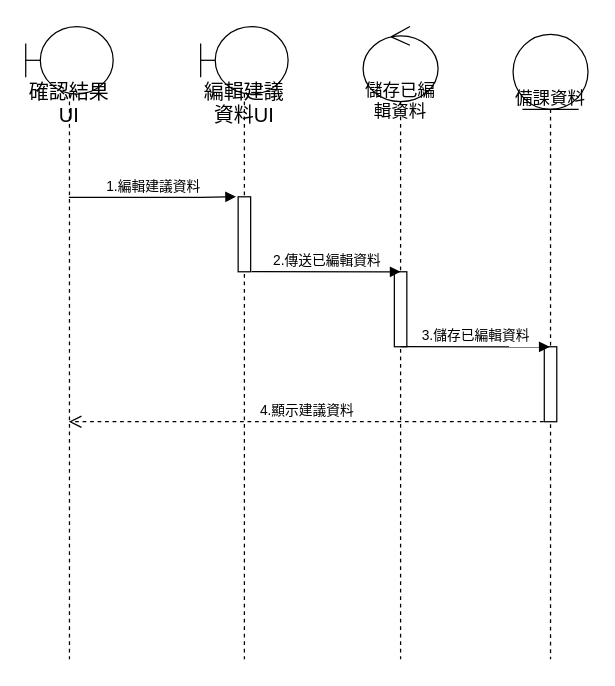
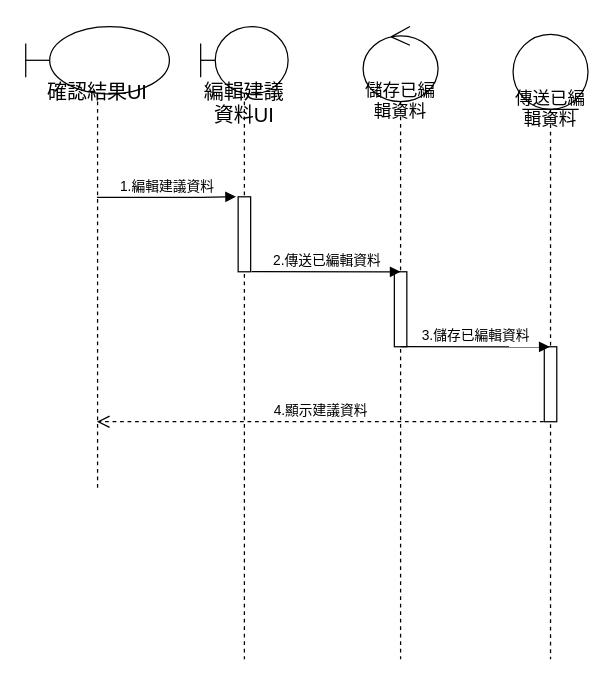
(551, 99) -> (551, 109)
(69, 343) -> (98, 258)
